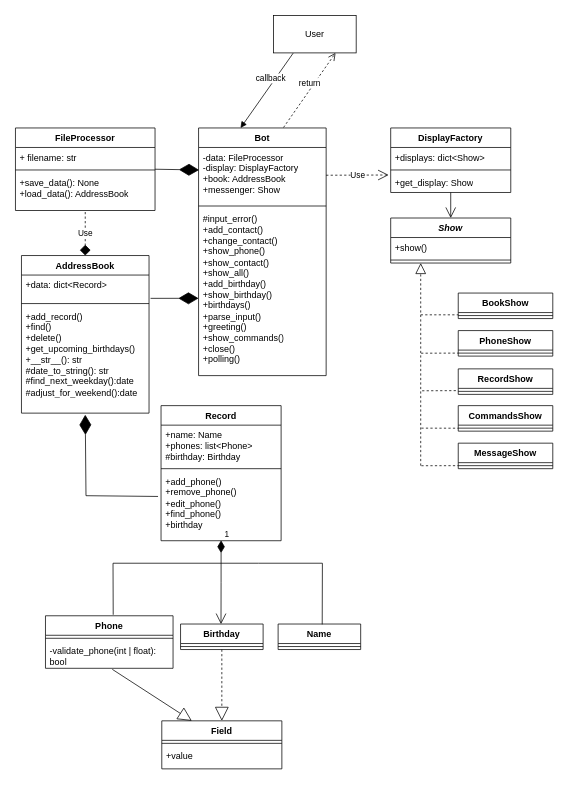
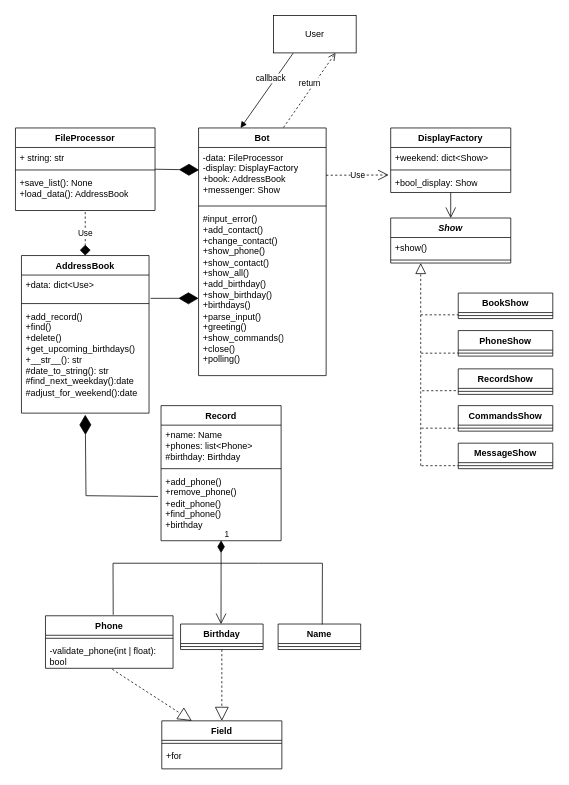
(52, 158) -> (48, 158)
(442, 158) -> (442, 158)
(436, 184) -> (437, 184)
(79, 189) -> (79, 189)
(70, 286) -> (63, 286)
(146, 691) -> (146, 691)
(180, 757) -> (176, 757)
